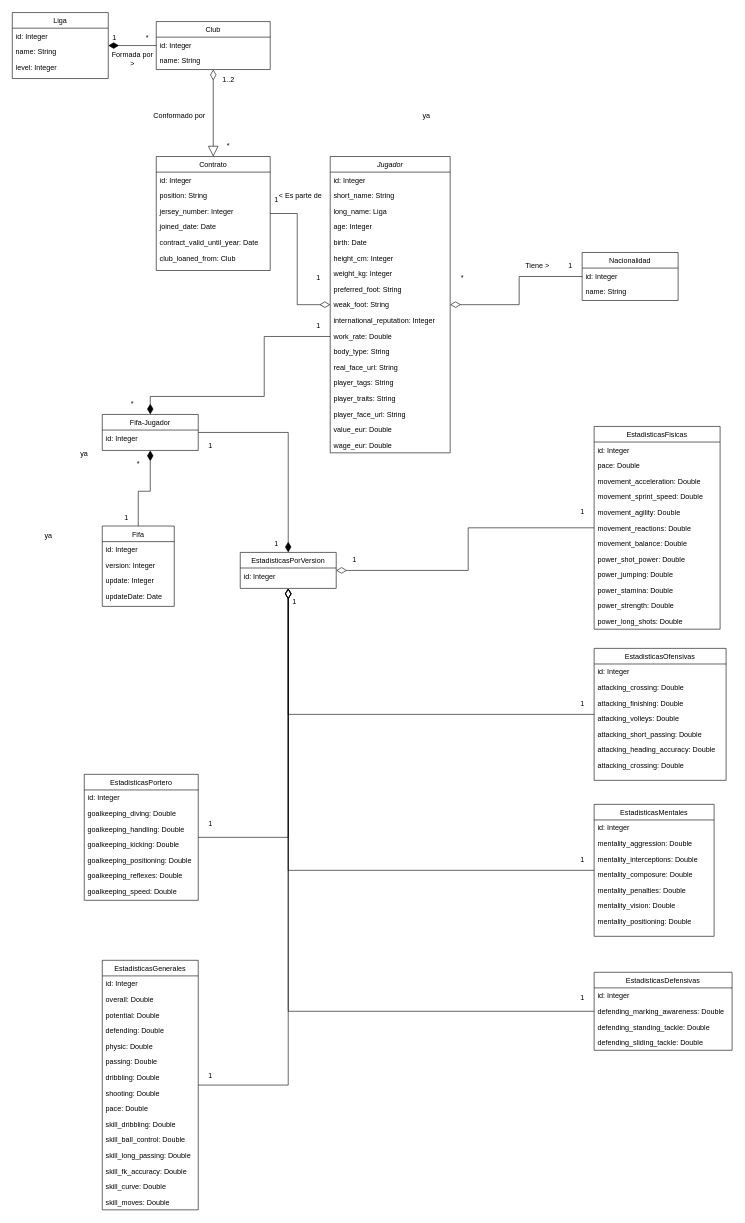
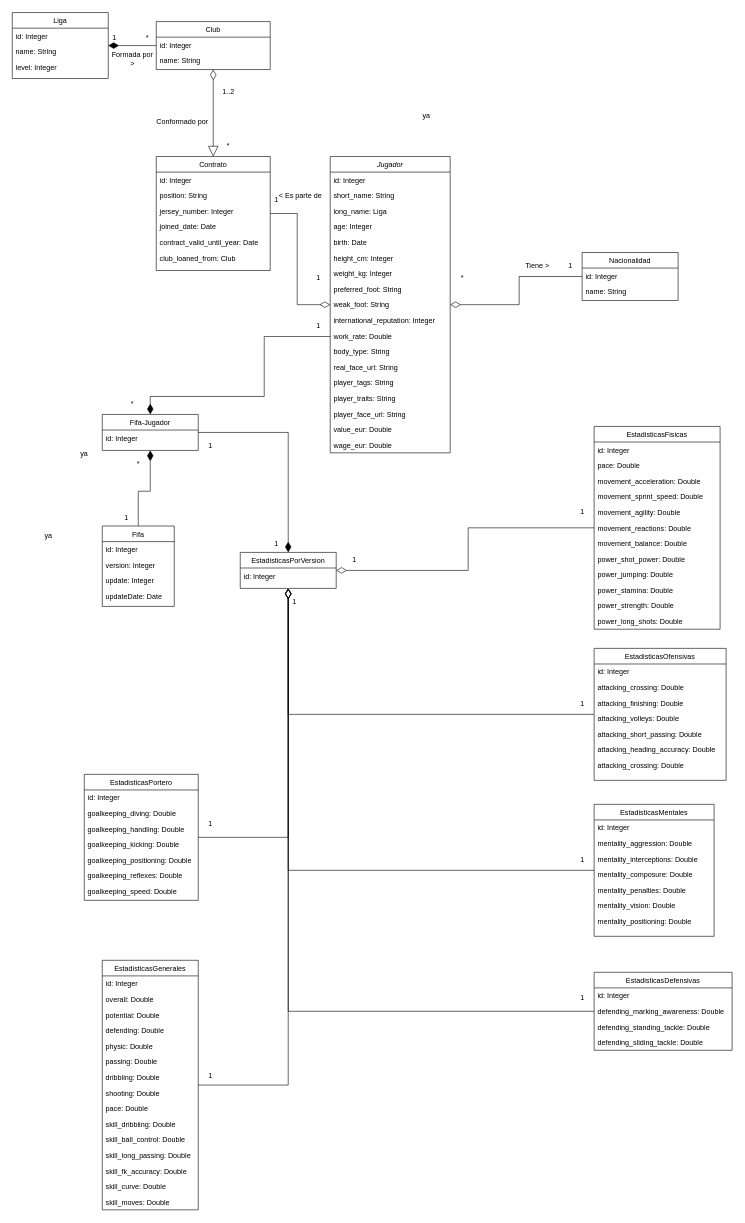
(228, 80) -> (228, 92)
(180, 116) -> (183, 122)
